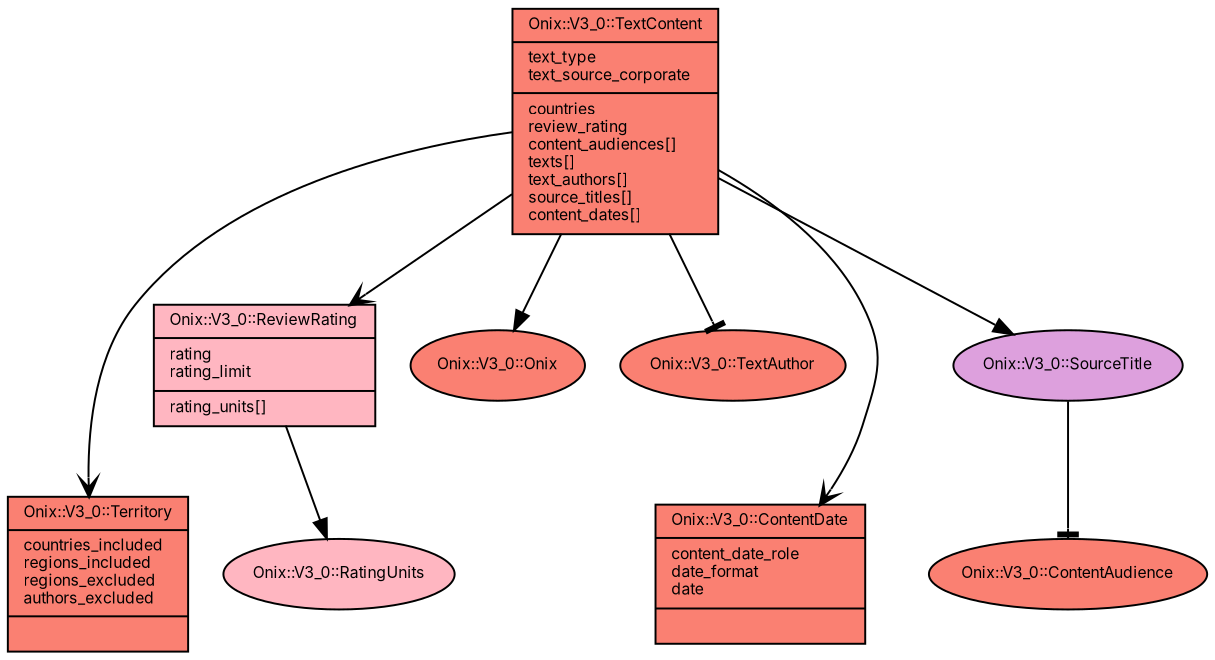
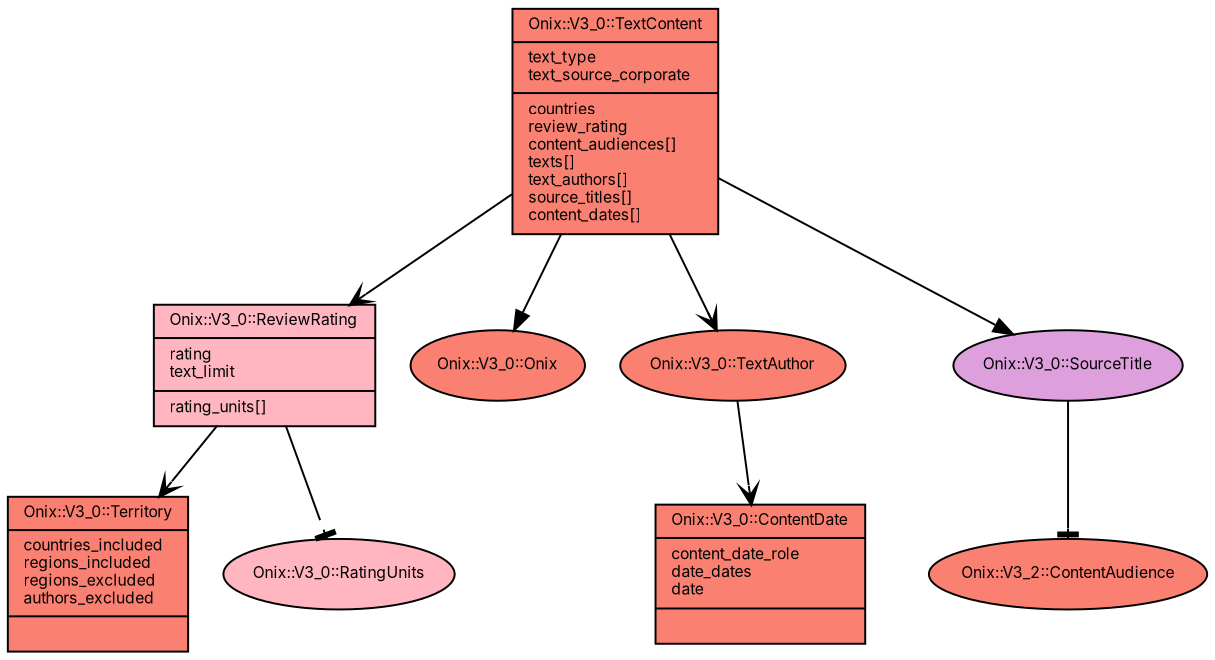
(226, 226) -> (195, 453)
(691, 277) -> (691, 277)
(861, 303) -> (743, 443)
(211, 372) -> (203, 372)
(303, 473) -> (303, 473)
(715, 572) -> (712, 572)
(1068, 574) -> (1068, 574)
